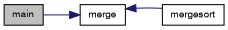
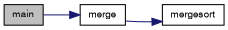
(149, 8) -> (139, 22)
